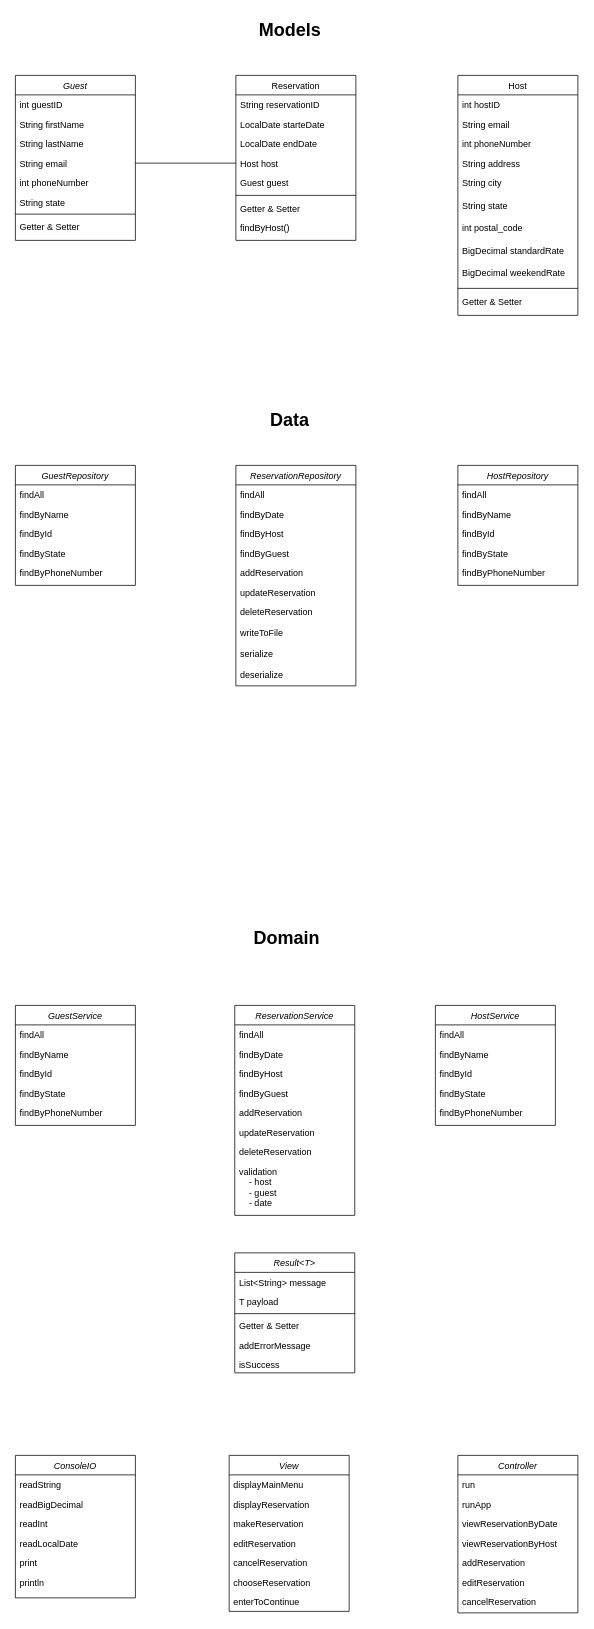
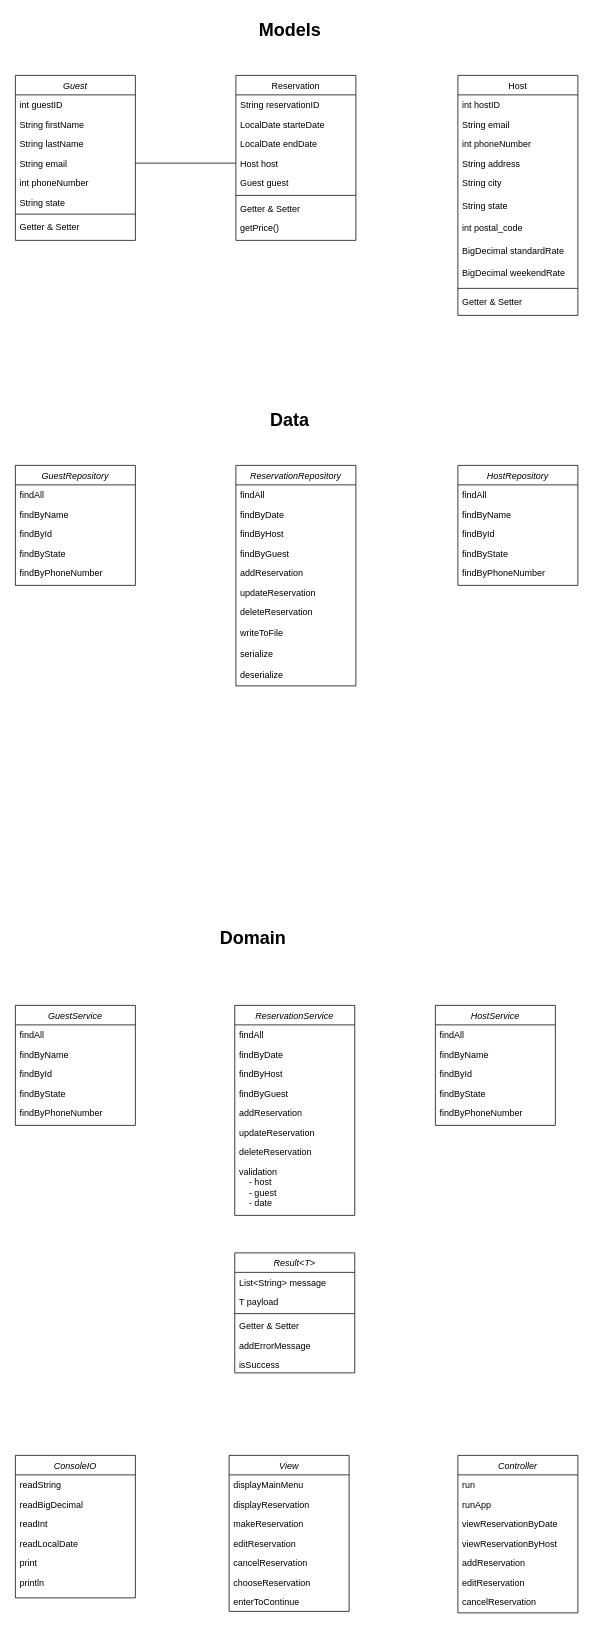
(269, 228) -> (264, 228)
(289, 942) -> (255, 942)
